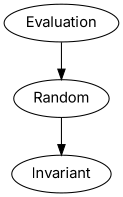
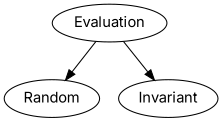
(61, 131) -> (136, 57)
